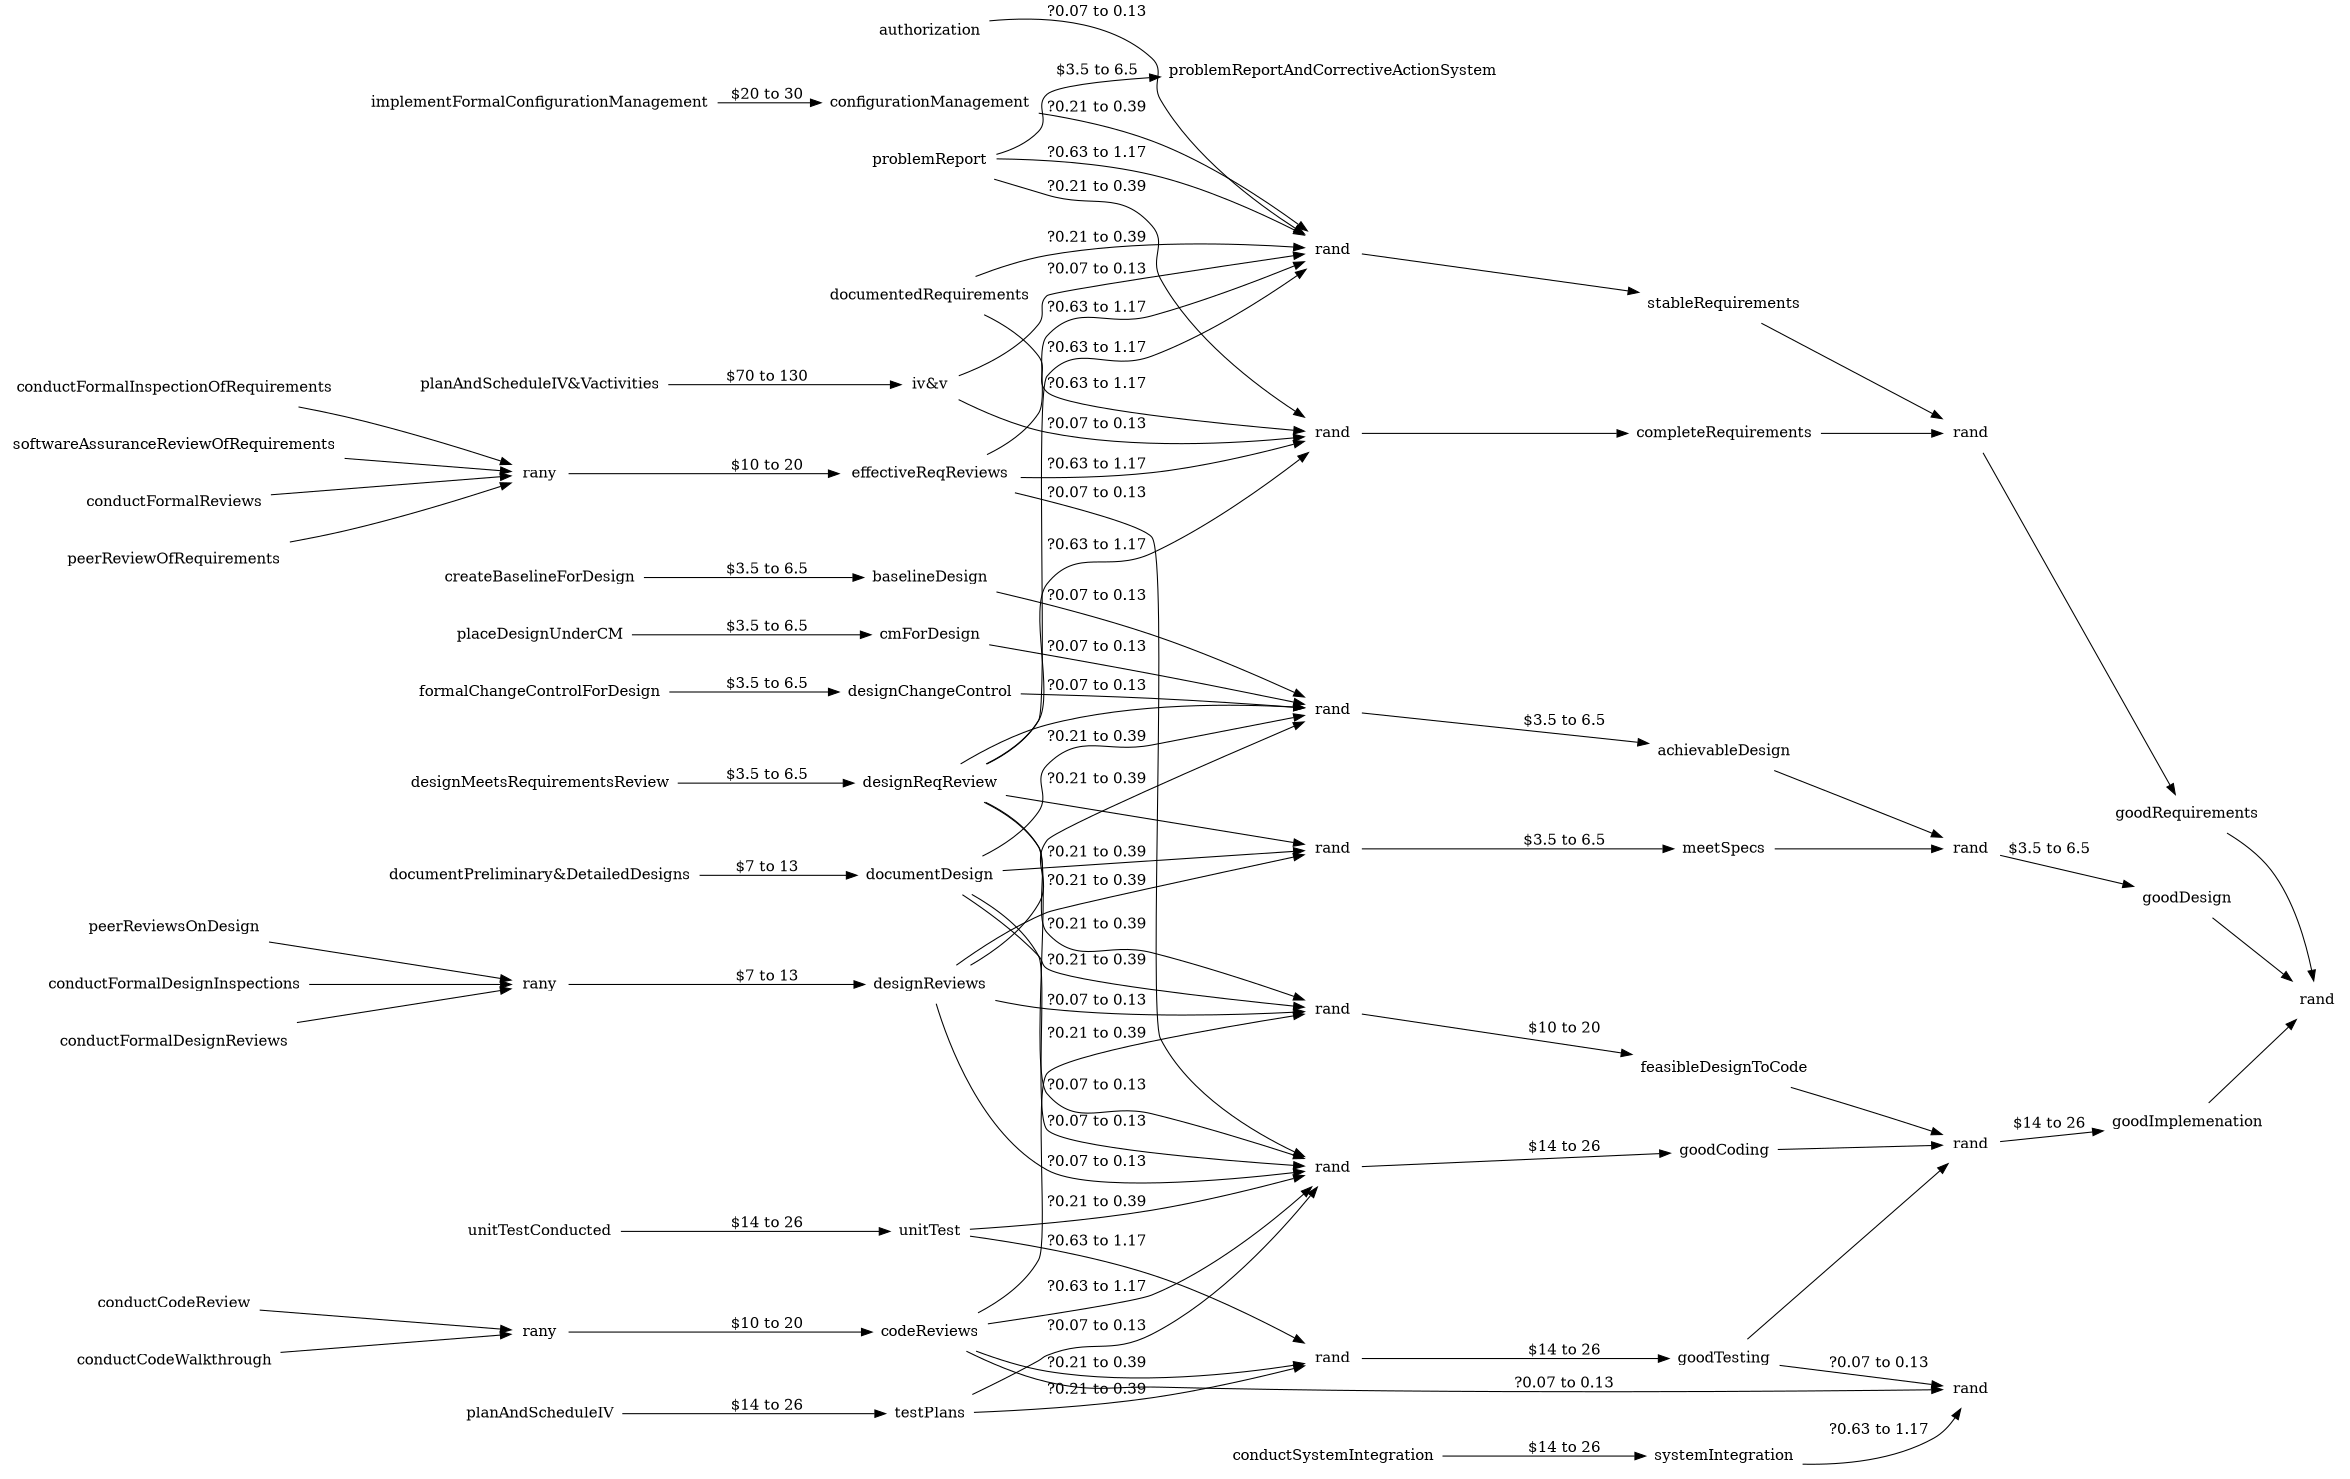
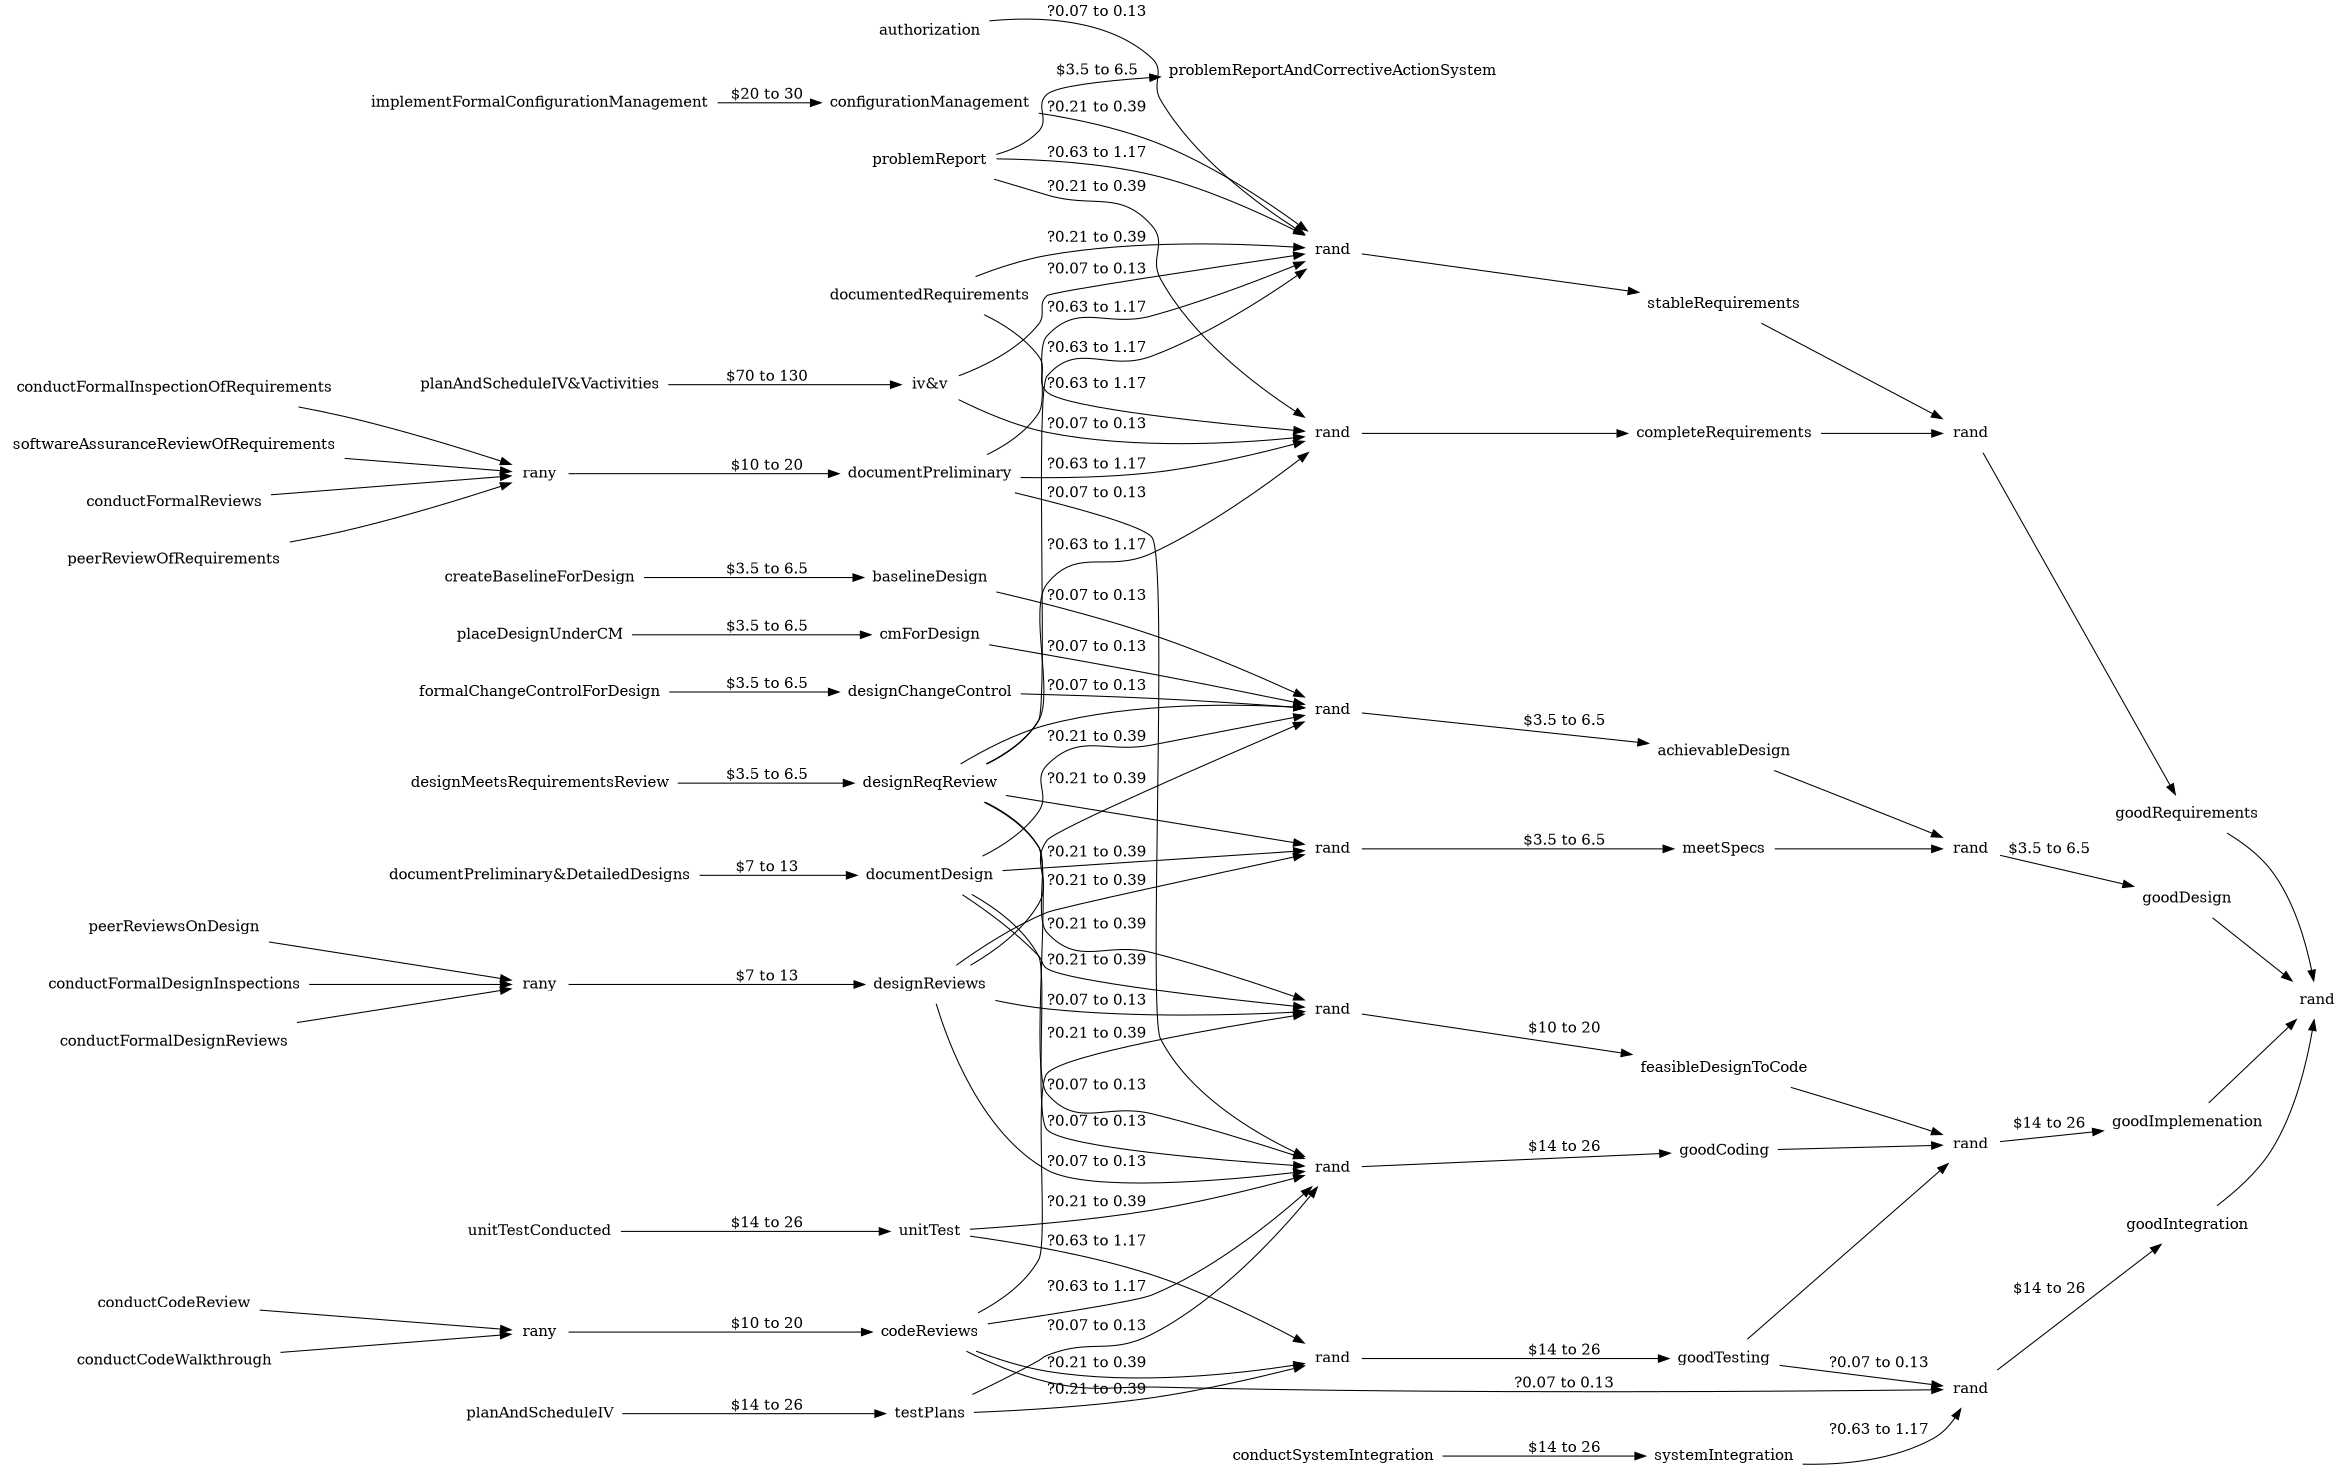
(930, 474) -> (930, 474)
none -> (2187, 1225)
